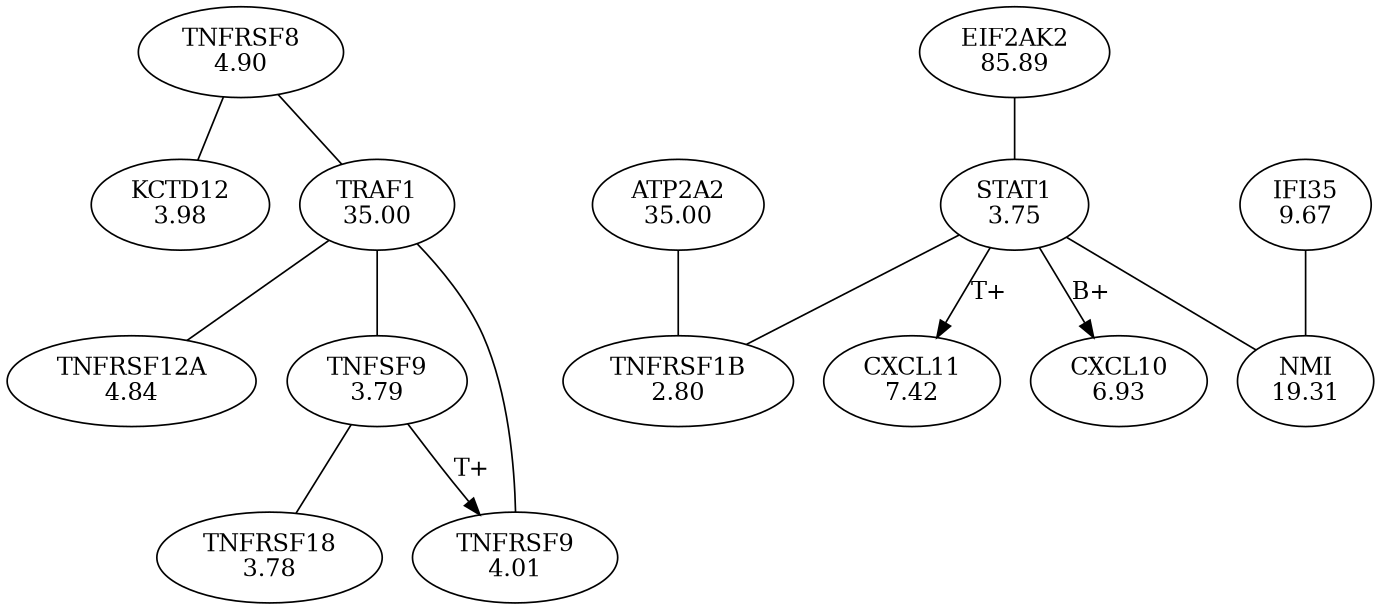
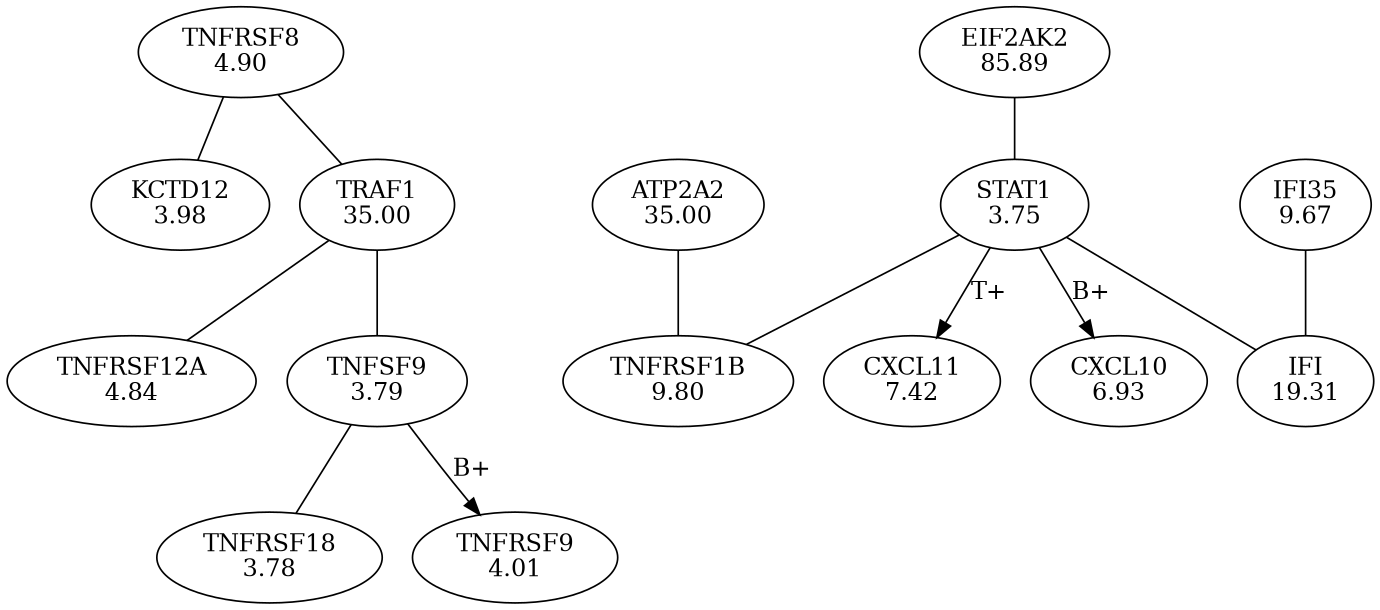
(495, 367) -> none
(678, 381) -> (678, 381)
(1306, 381) -> (1306, 381)
(472, 469) -> (472, 469)
